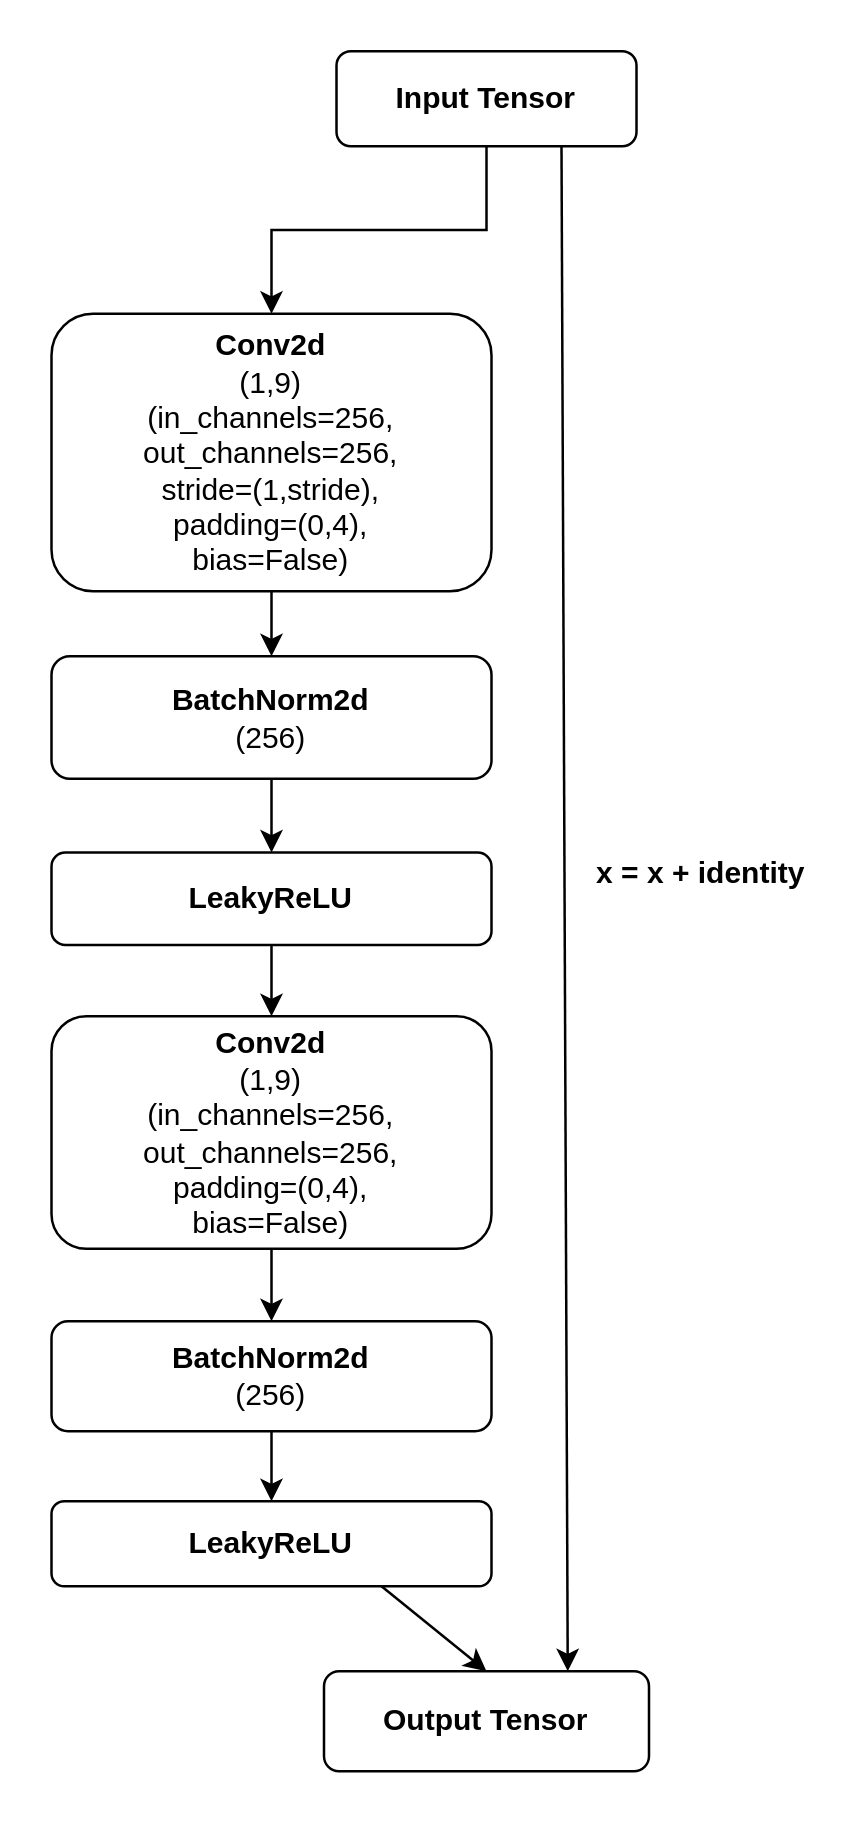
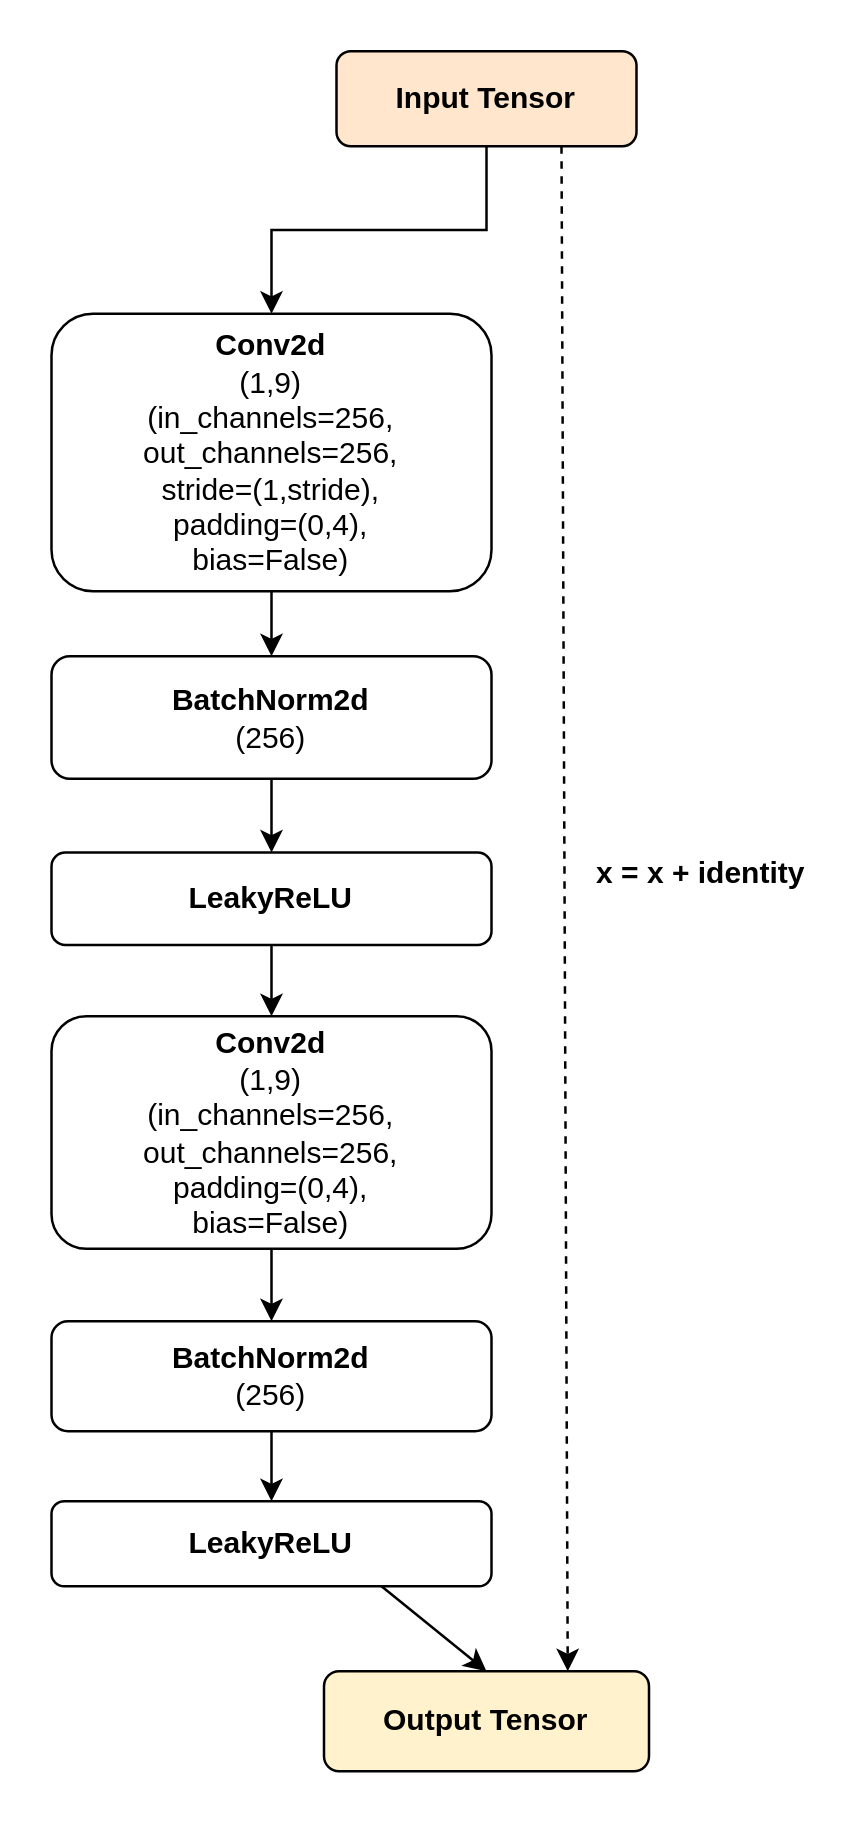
(486, 99) -> (486, 99)
(564, 897) -> (564, 897)
(486, 1721) -> (486, 1721)
